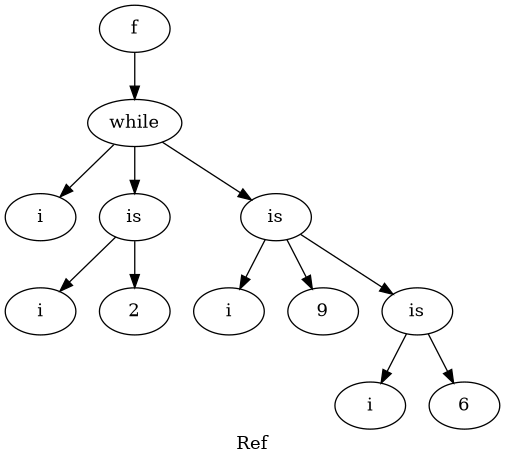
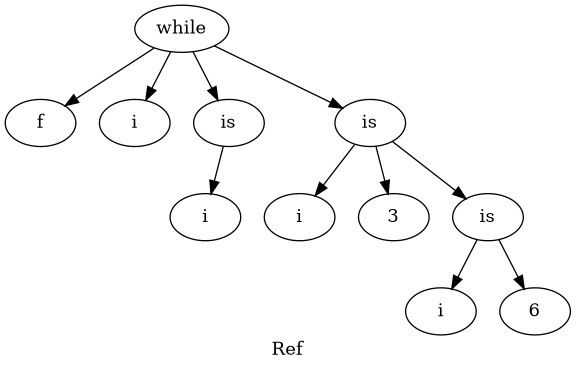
(135, 69) -> (115, 73)
(135, 311) -> none
(323, 311) -> (394, 217)
